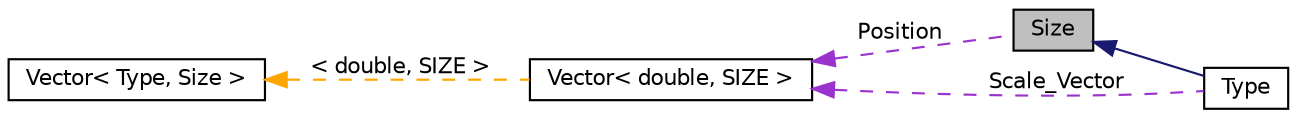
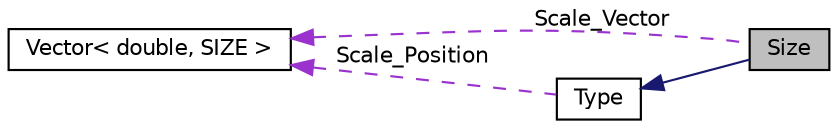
(897, 33) -> (599, 20)
(1159, 62) -> (706, 71)
(137, 80) -> none
(1053, 83) -> (409, 57)
